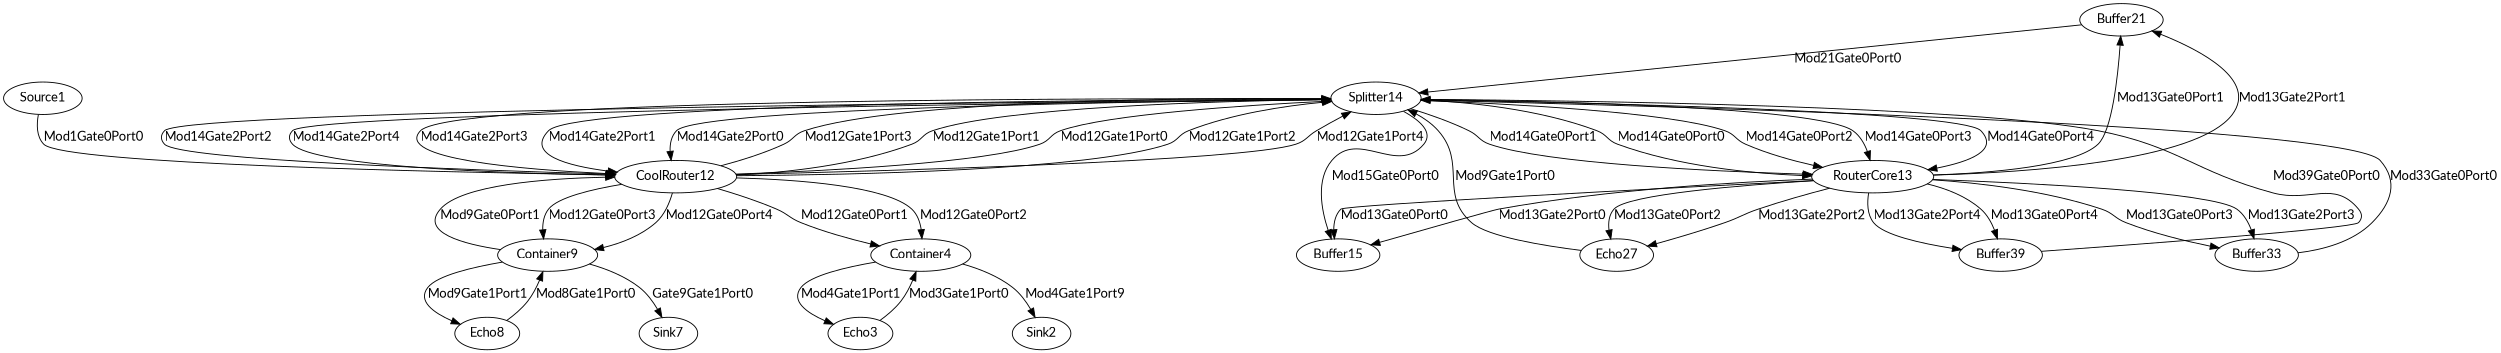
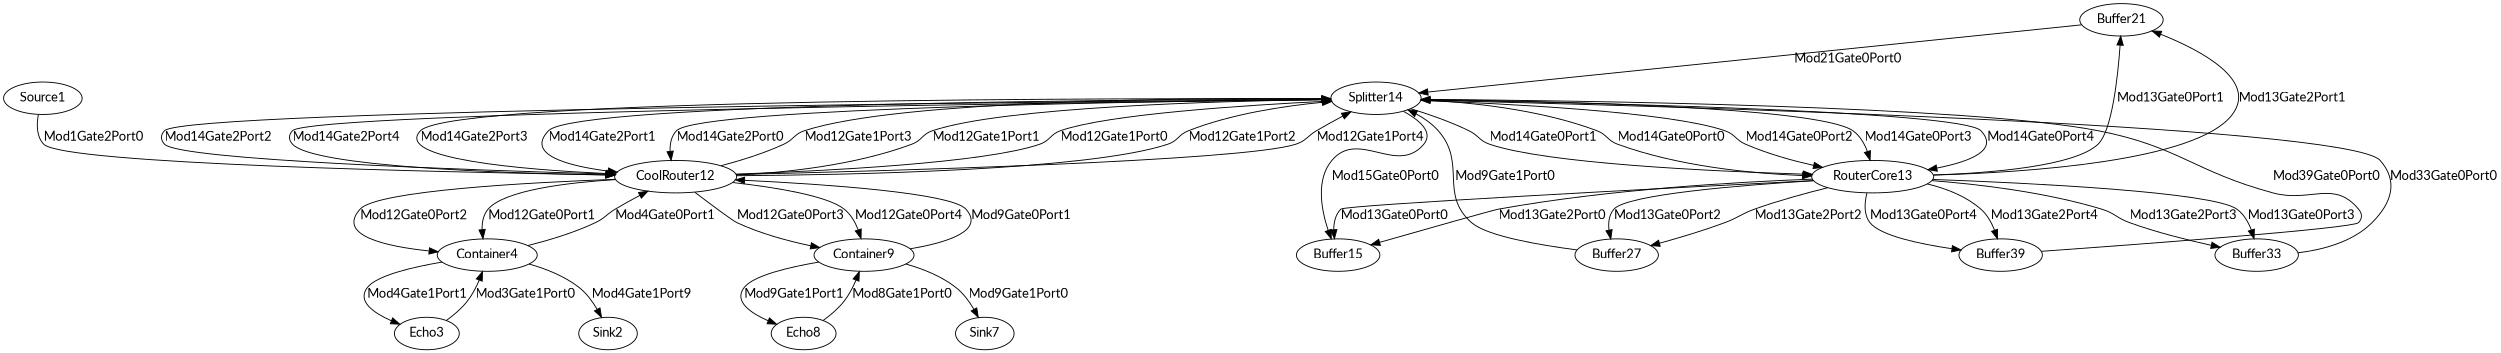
(94, 137) -> (94, 137)
none -> (587, 227)
(1617, 255) -> (1617, 255)
(703, 294) -> (1019, 294)
